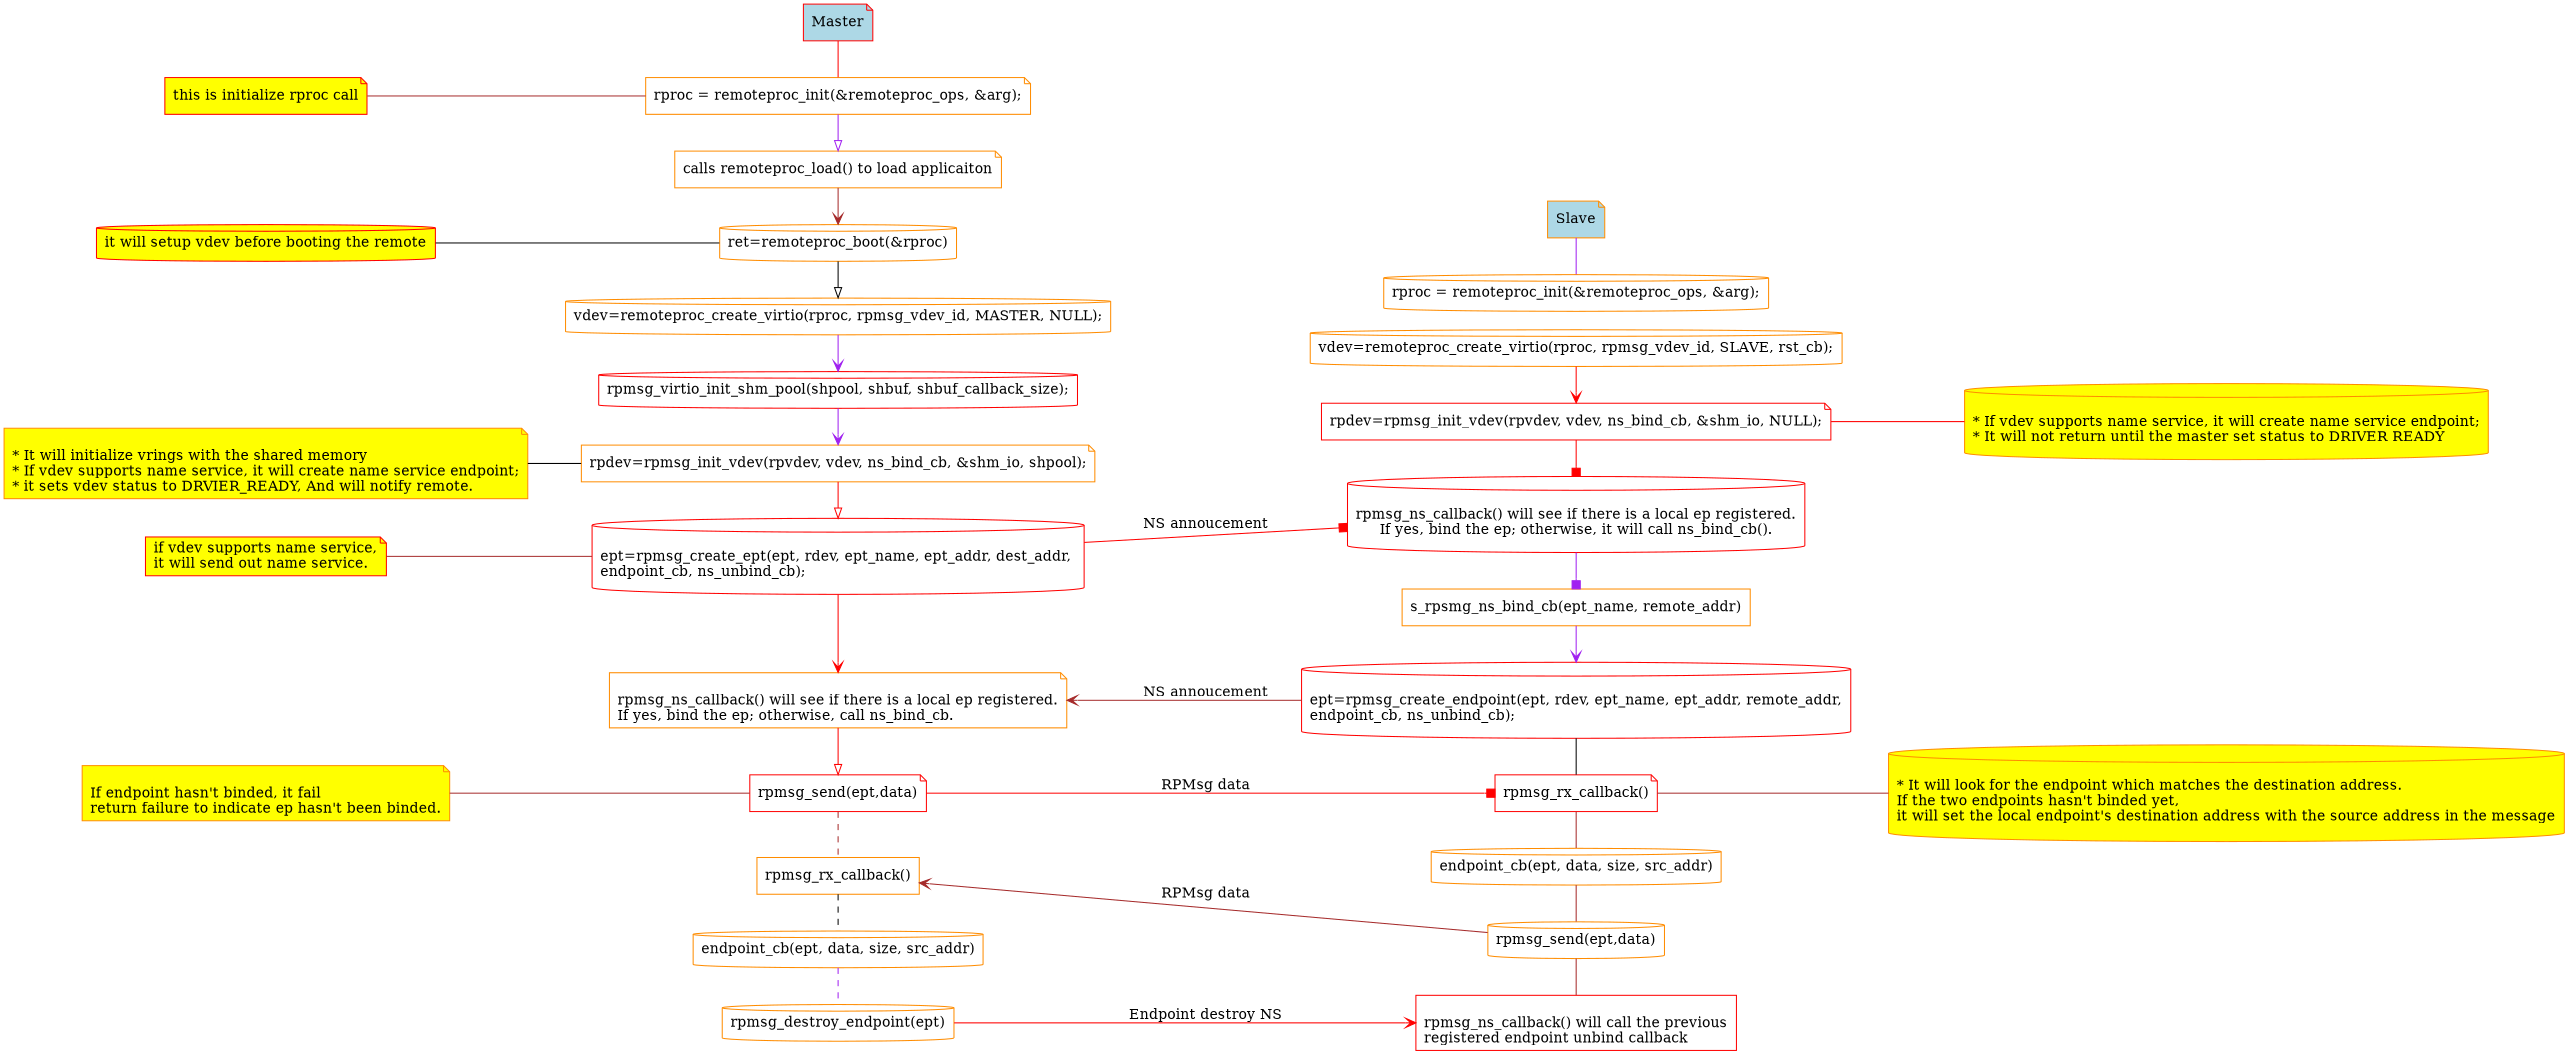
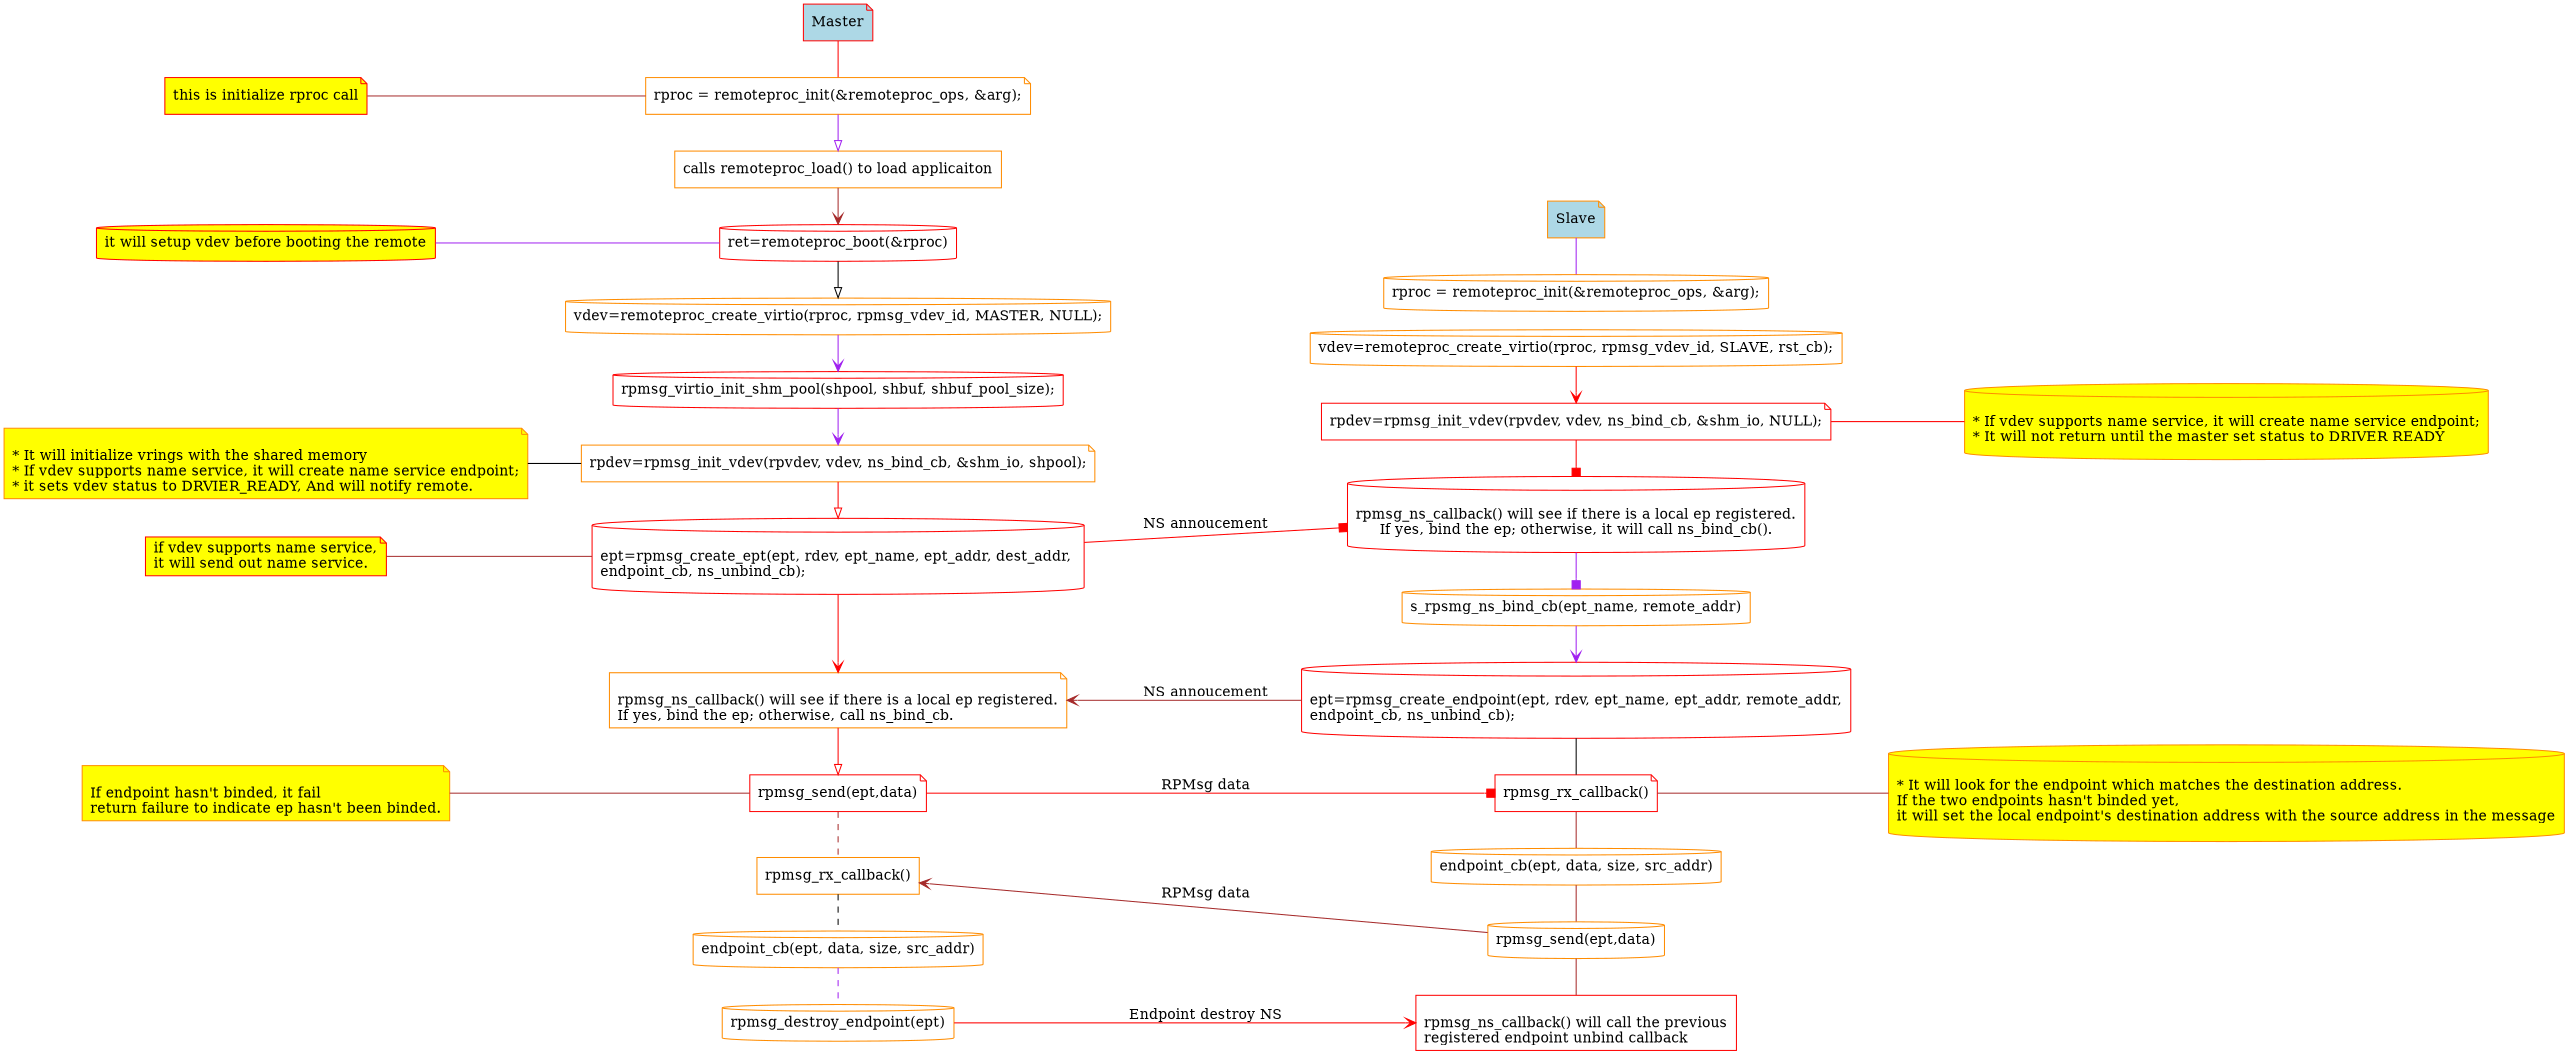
(838, 169) -> (838, 169)
(578, 243) -> (578, 243)
(838, 243) -> (838, 243)
(838, 390) -> (838, 390)
(1576, 607) -> (1576, 607)
